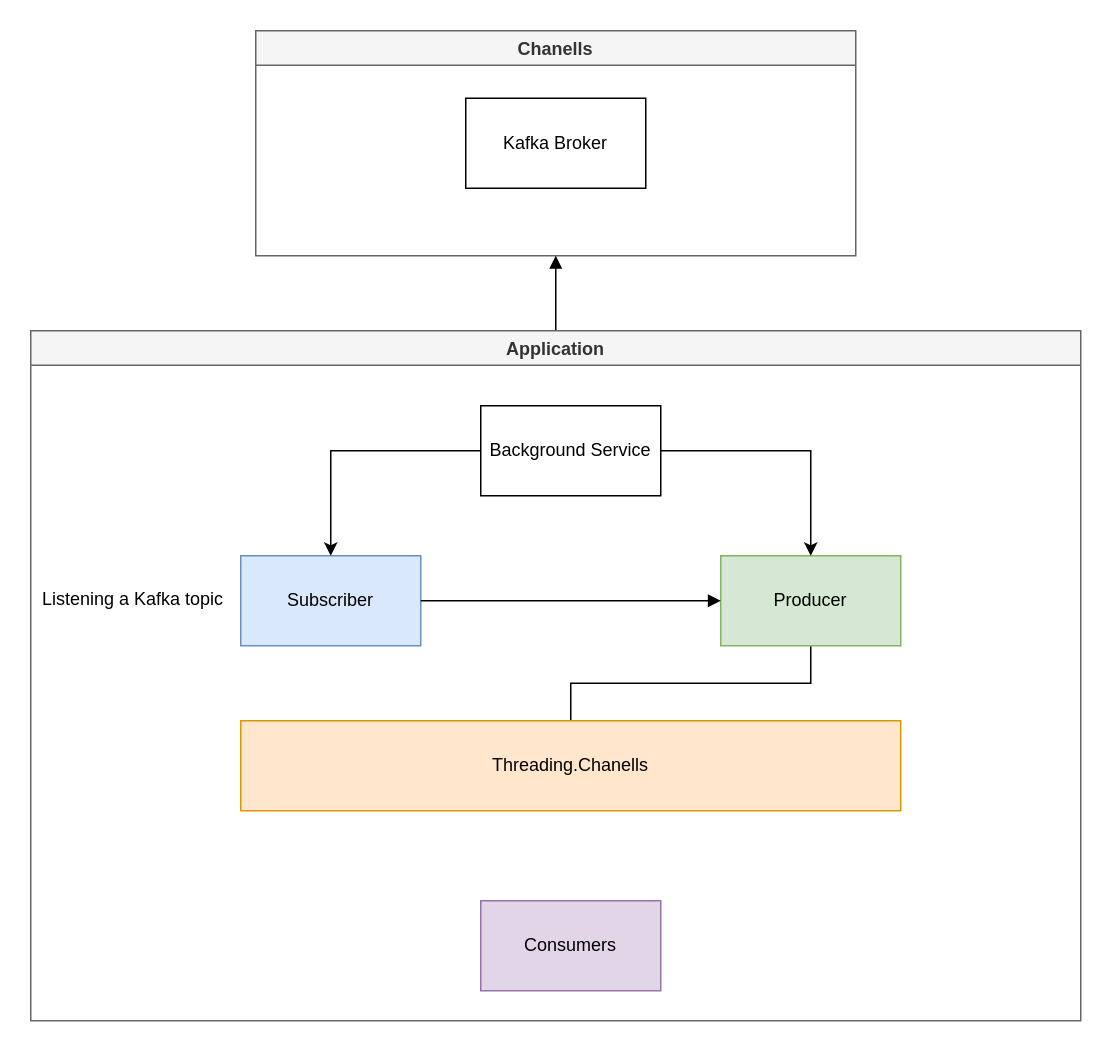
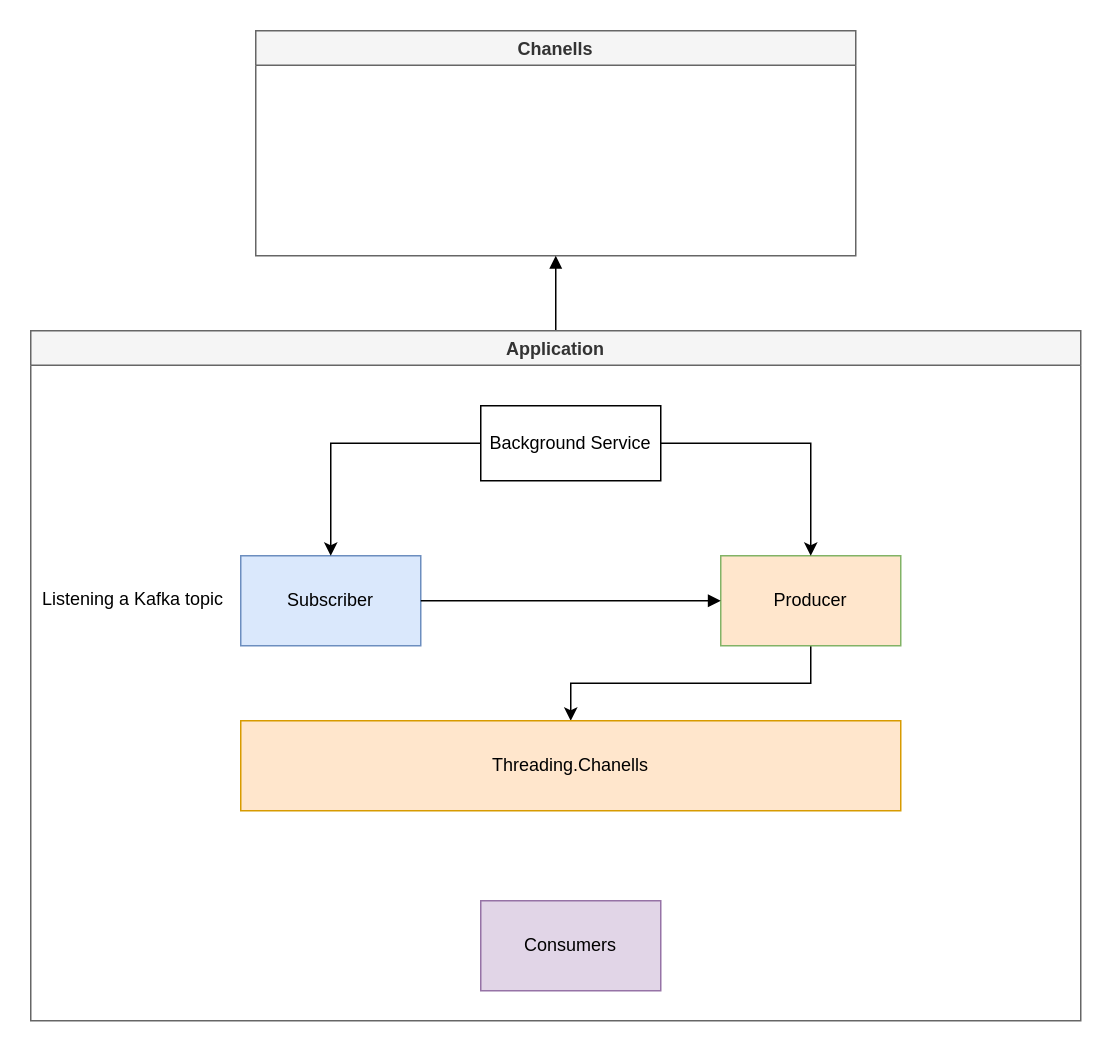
(556, 143) -> none
(571, 451) -> (571, 443)
(811, 601) -> (811, 601)
(571, 713) -> (571, 709)
